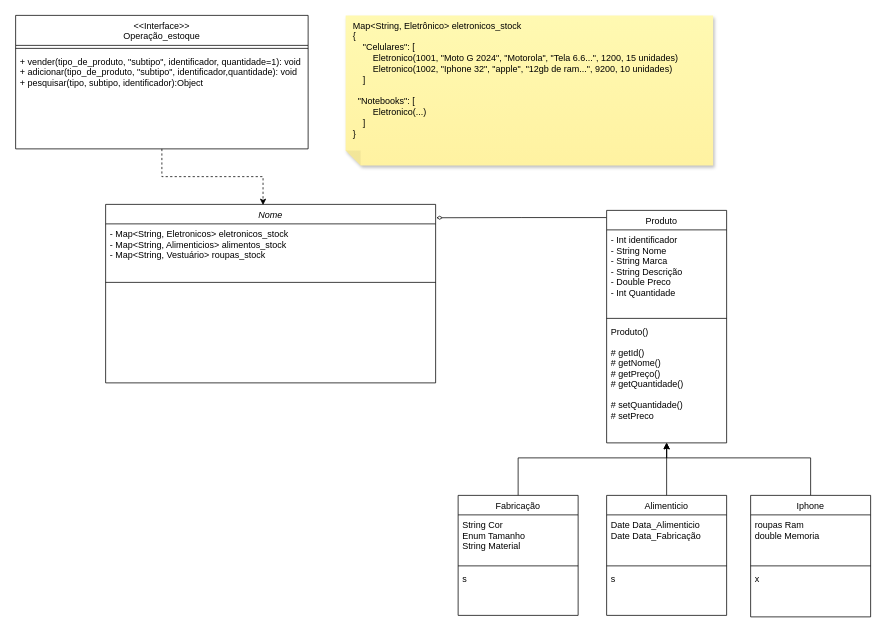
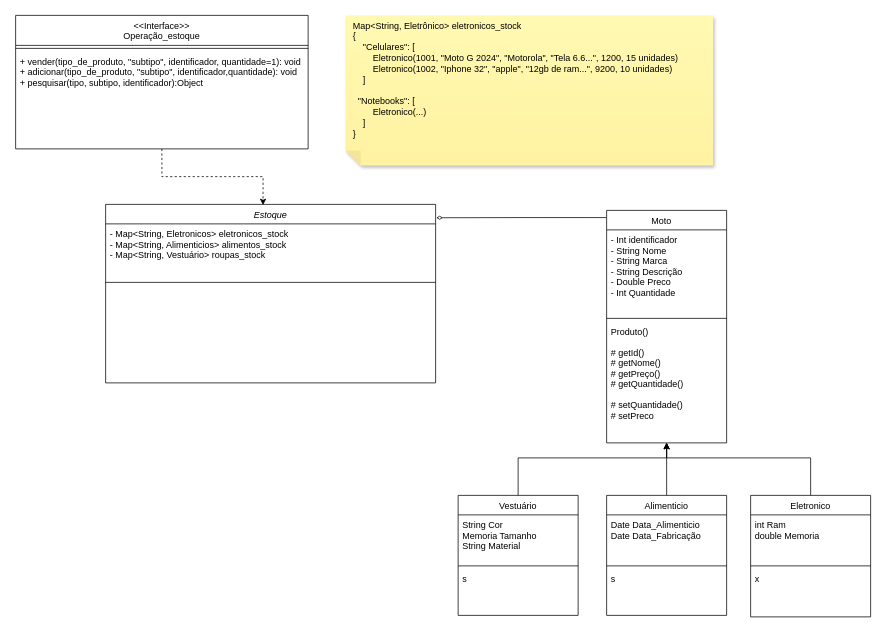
(270, 215) -> (270, 215)
(666, 221) -> (666, 221)
(518, 506) -> (518, 506)
(810, 506) -> (810, 506)
(485, 525) -> (485, 525)
(779, 525) -> (770, 525)
